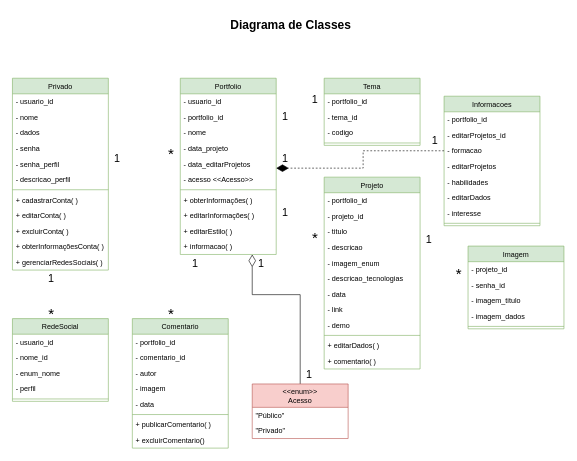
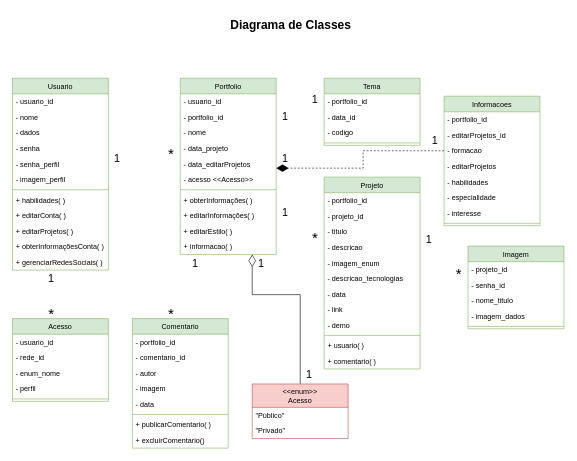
(60, 86) -> (60, 86)
(344, 118) -> (344, 118)
(48, 180) -> (42, 180)
(472, 198) -> (474, 198)
(52, 200) -> (43, 200)
(46, 232) -> (51, 232)
(498, 301) -> (495, 301)
(60, 327) -> (60, 327)
(357, 346) -> (349, 346)
(32, 358) -> (32, 358)
